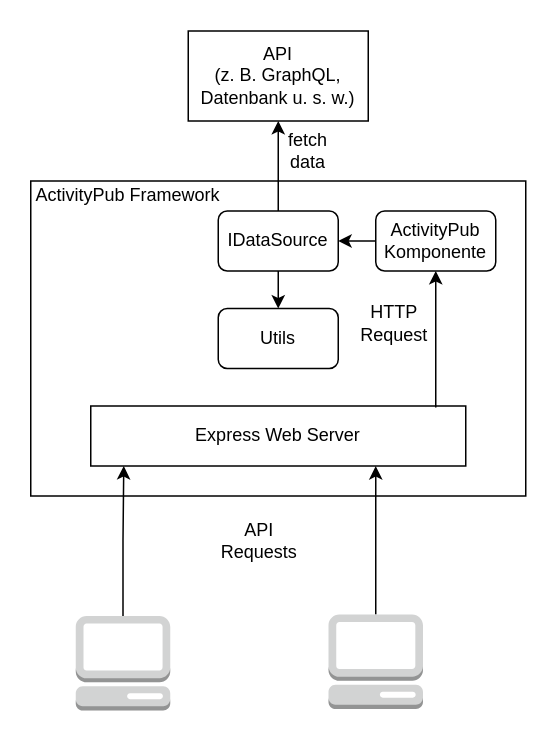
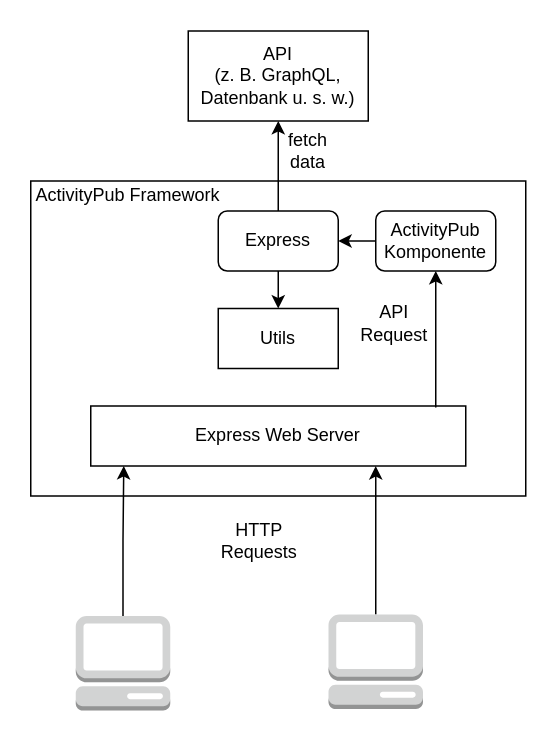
(278, 241) -> (278, 241)
(395, 323) -> (395, 323)
(278, 338) -> (278, 338)
(260, 541) -> (260, 541)
